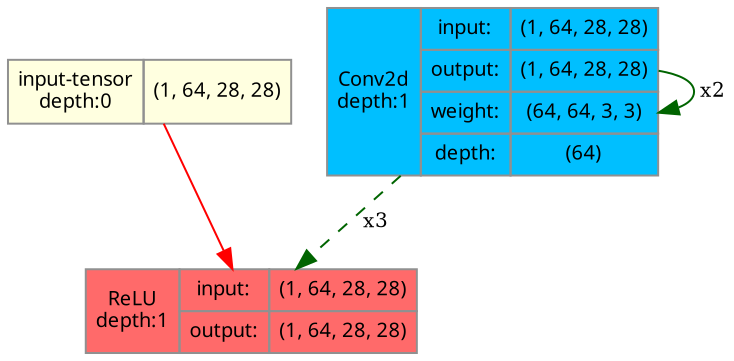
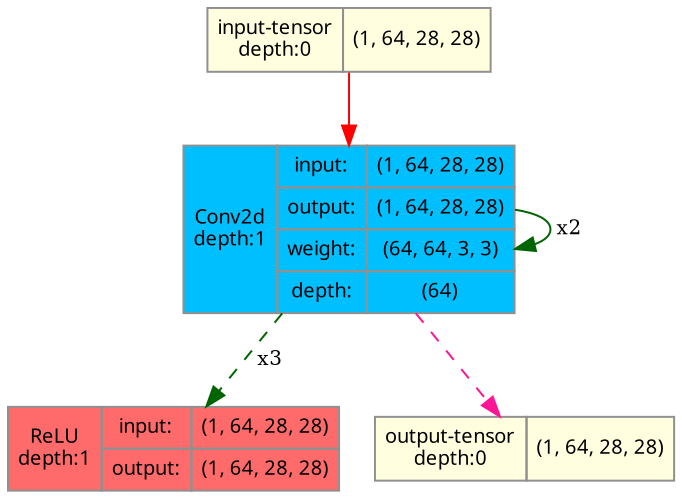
(194, 187) -> (349, 99)
none -> (525, 449)
